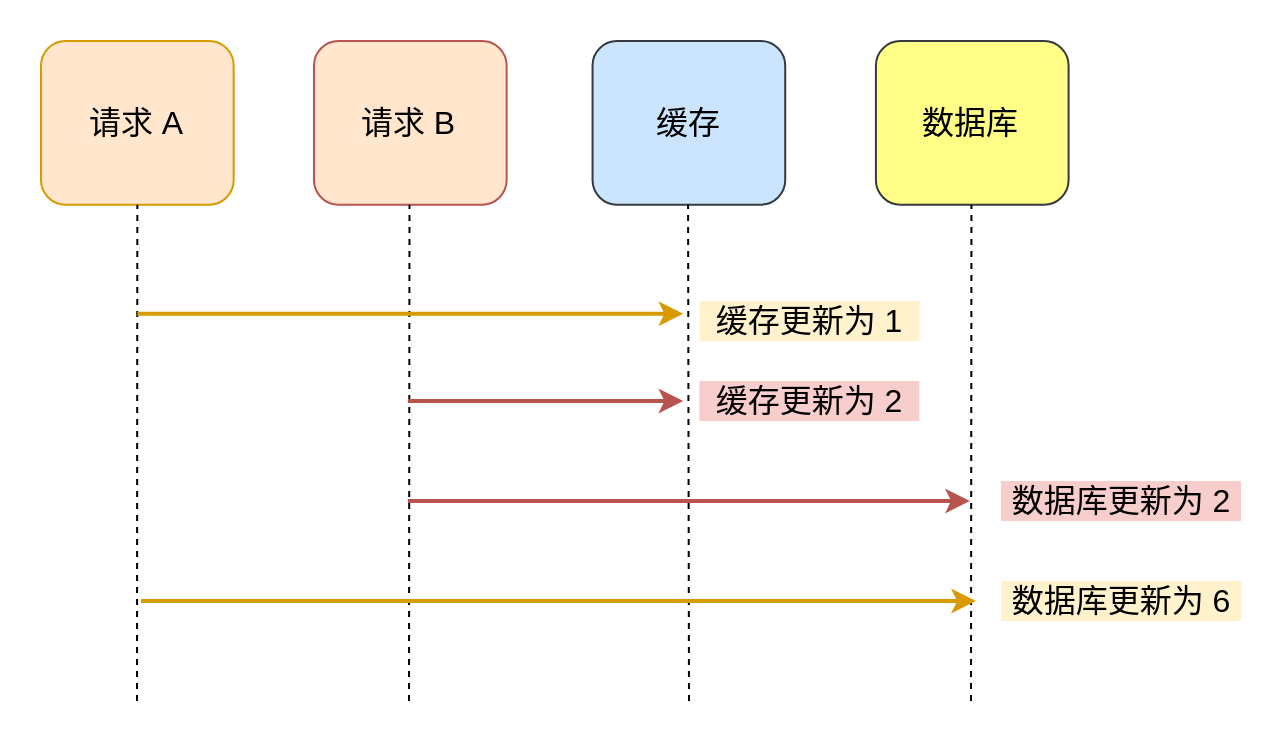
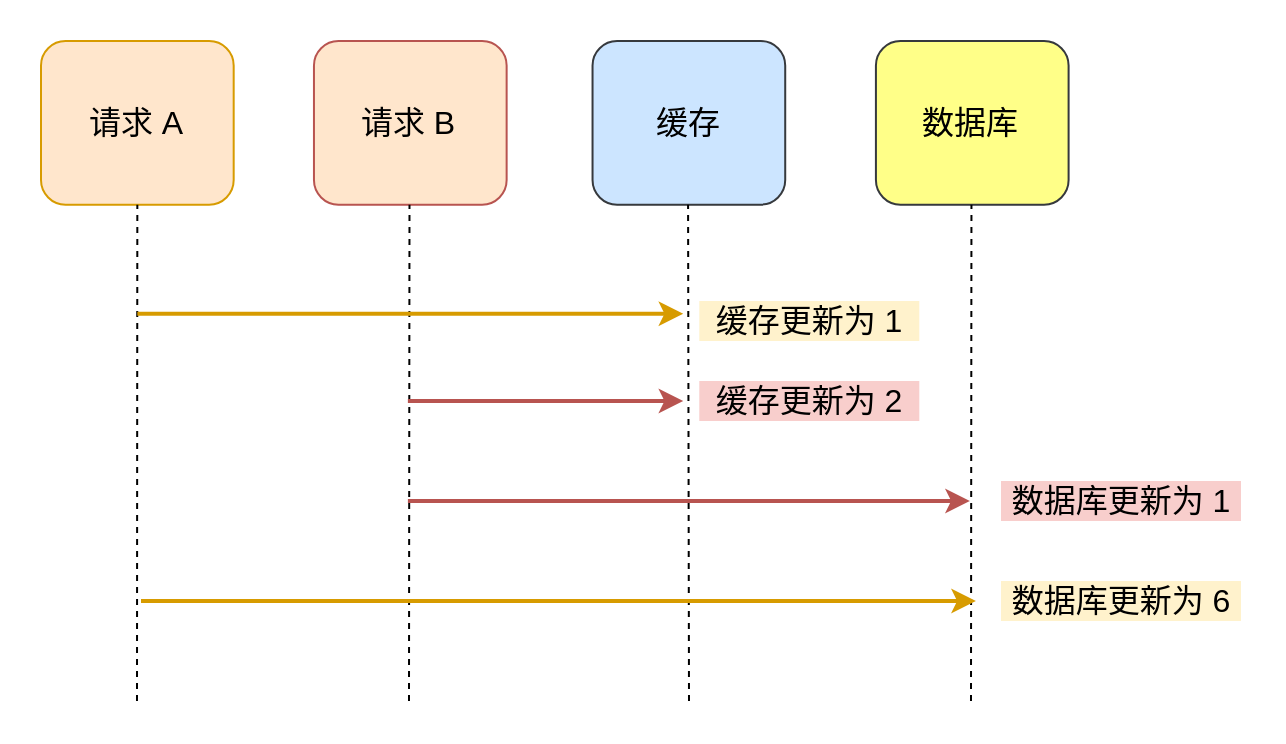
(1122, 501) -> (1122, 501)
